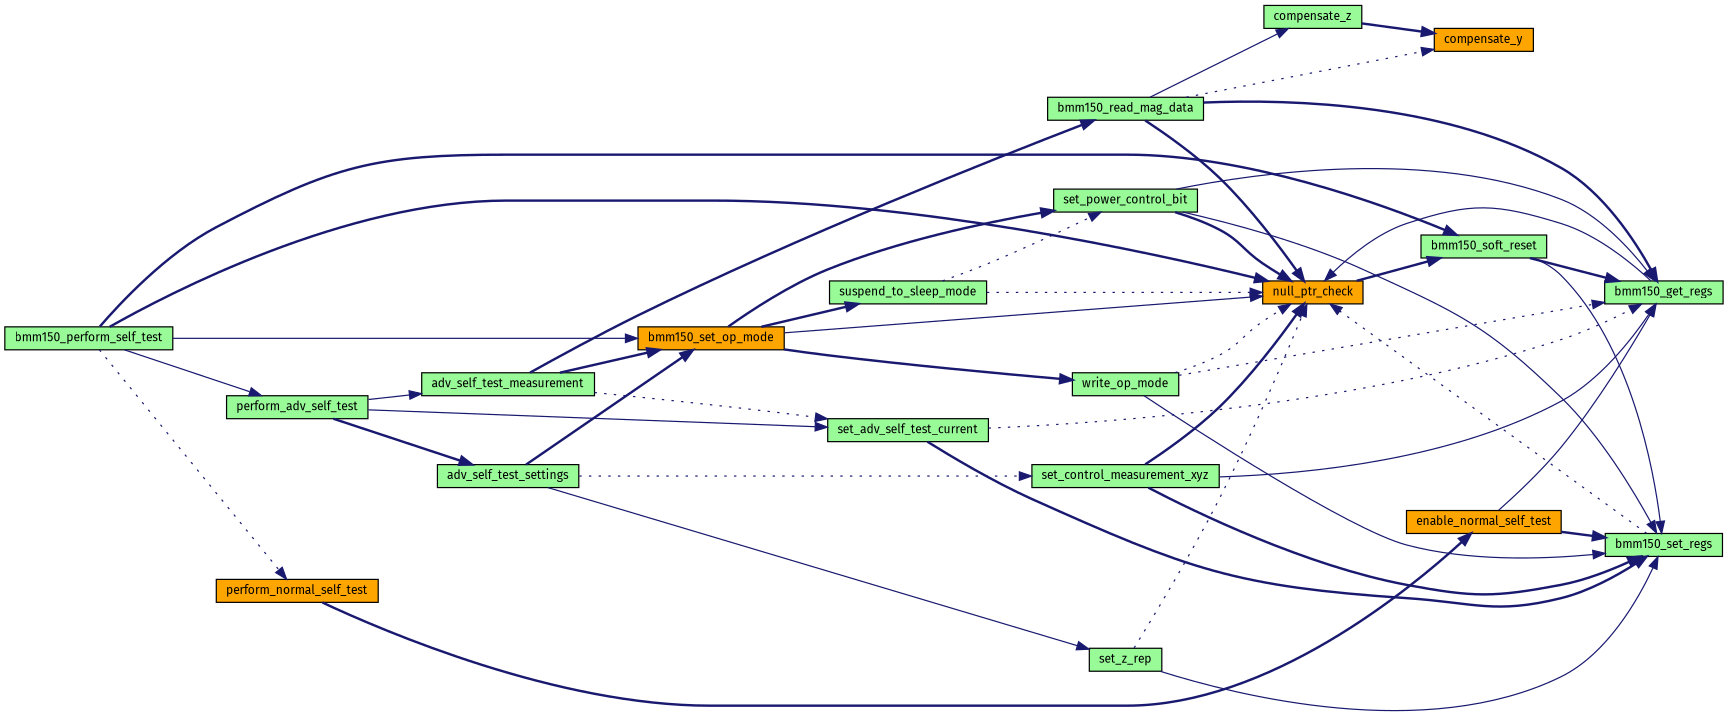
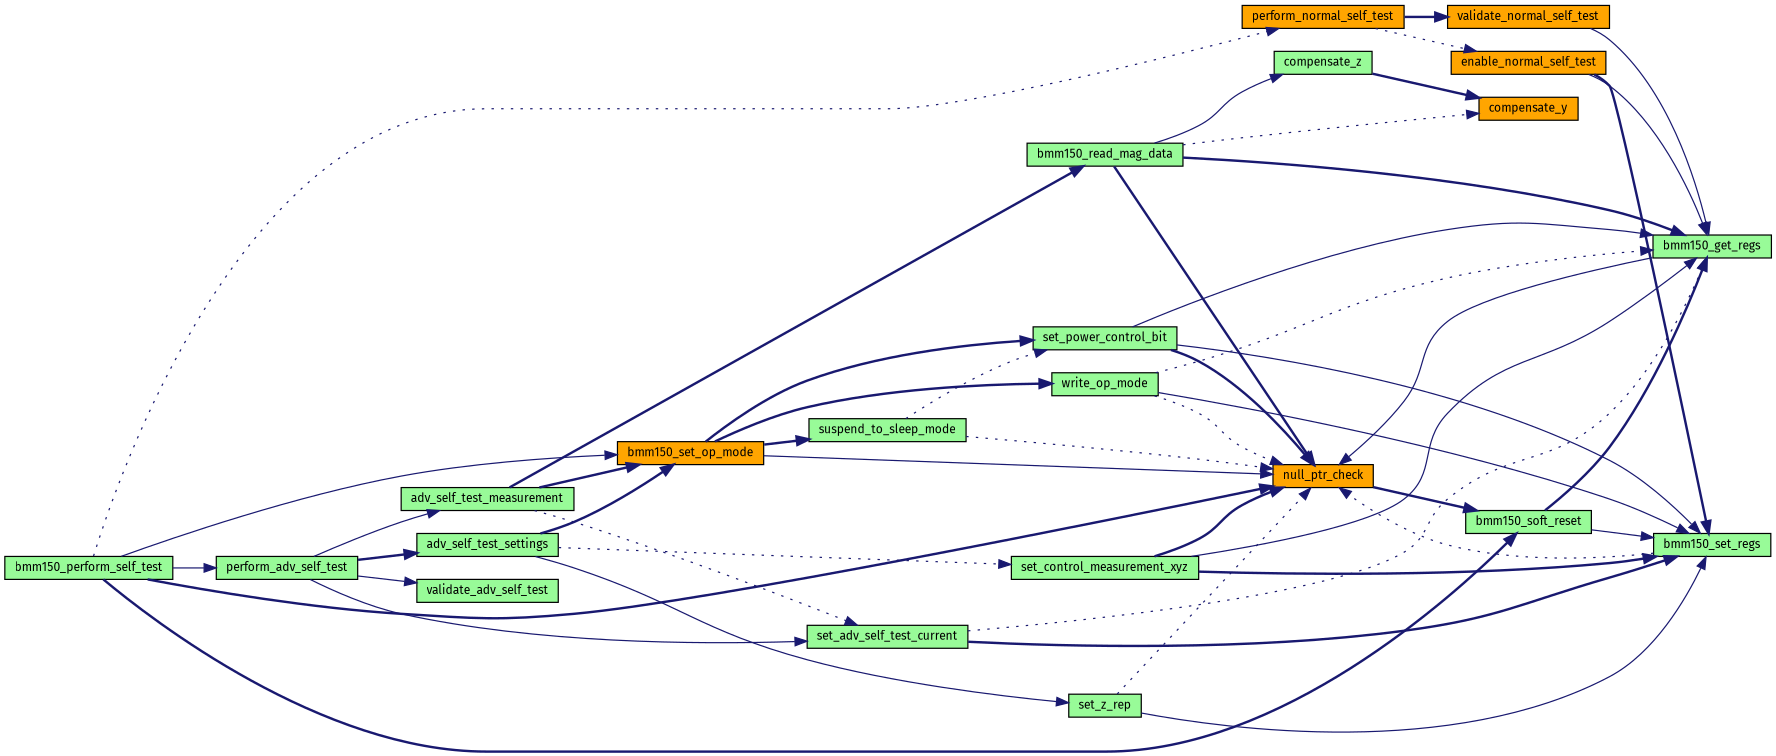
none -> (1529, 17)
none -> (488, 591)
(907, 706) -> (1420, 39)
